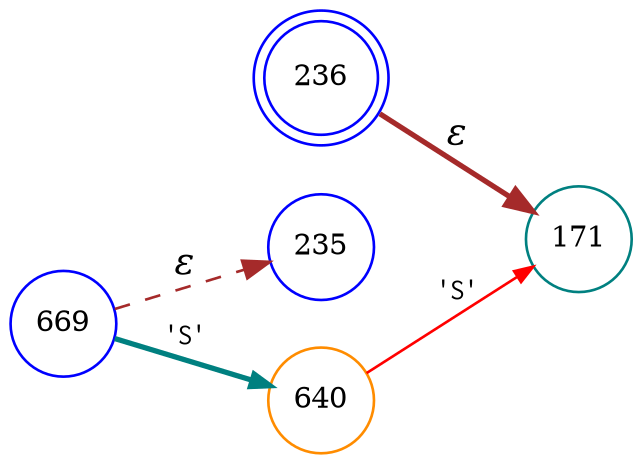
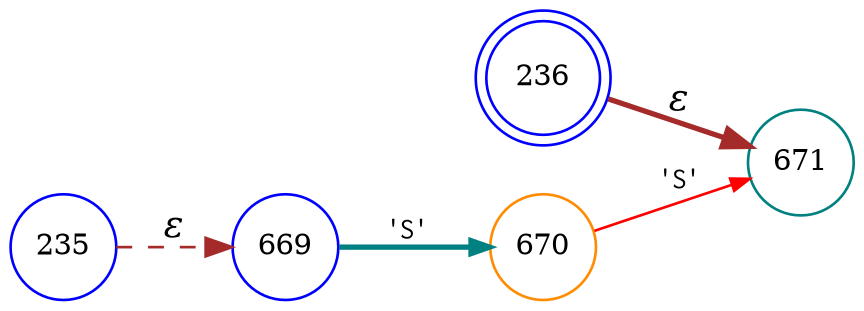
(579, 239) -> (801, 163)
(179, 289) -> (161, 247)
(321, 400) -> (543, 247)
